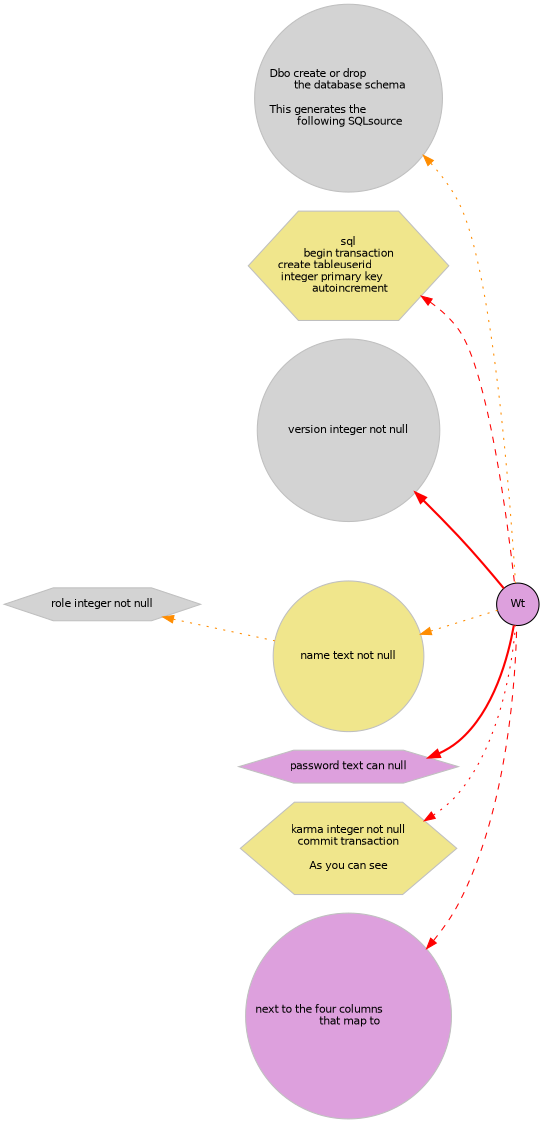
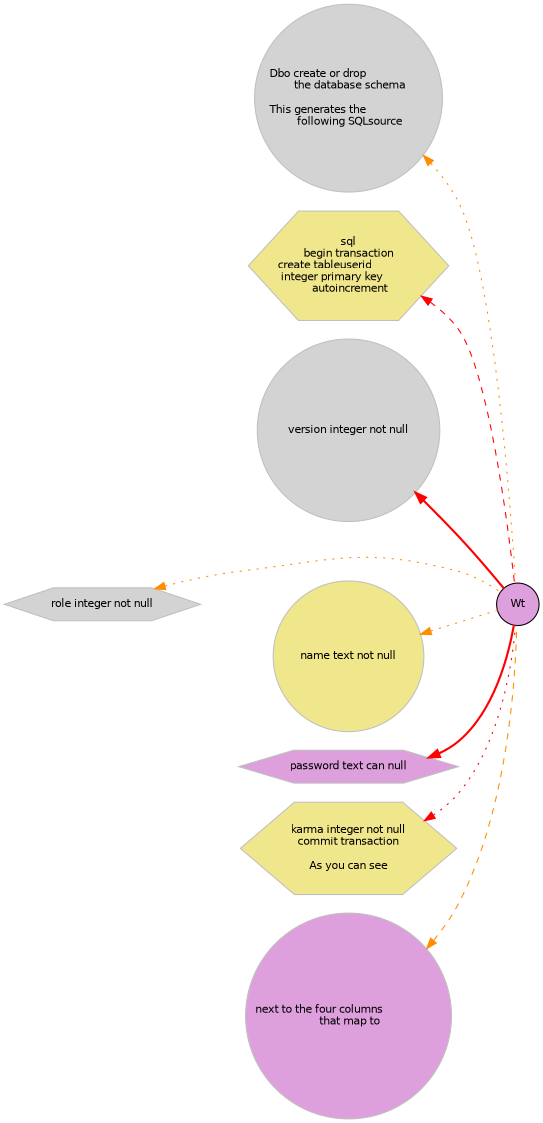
(224, 630) -> (335, 559)
(498, 790) -> (498, 790)
